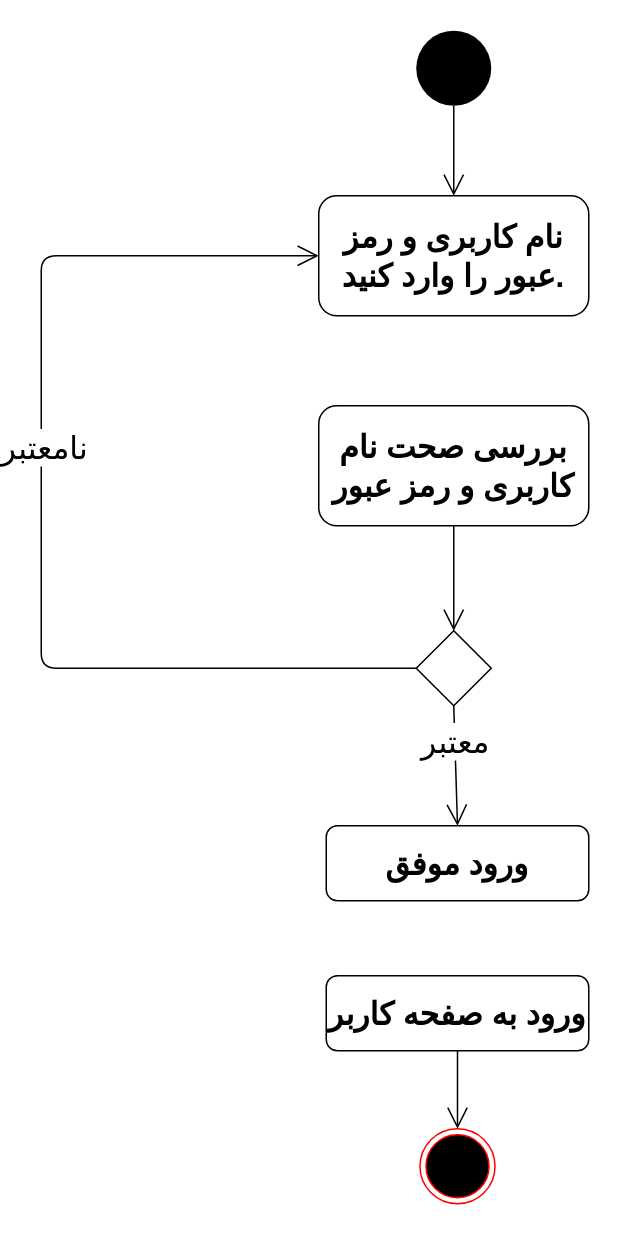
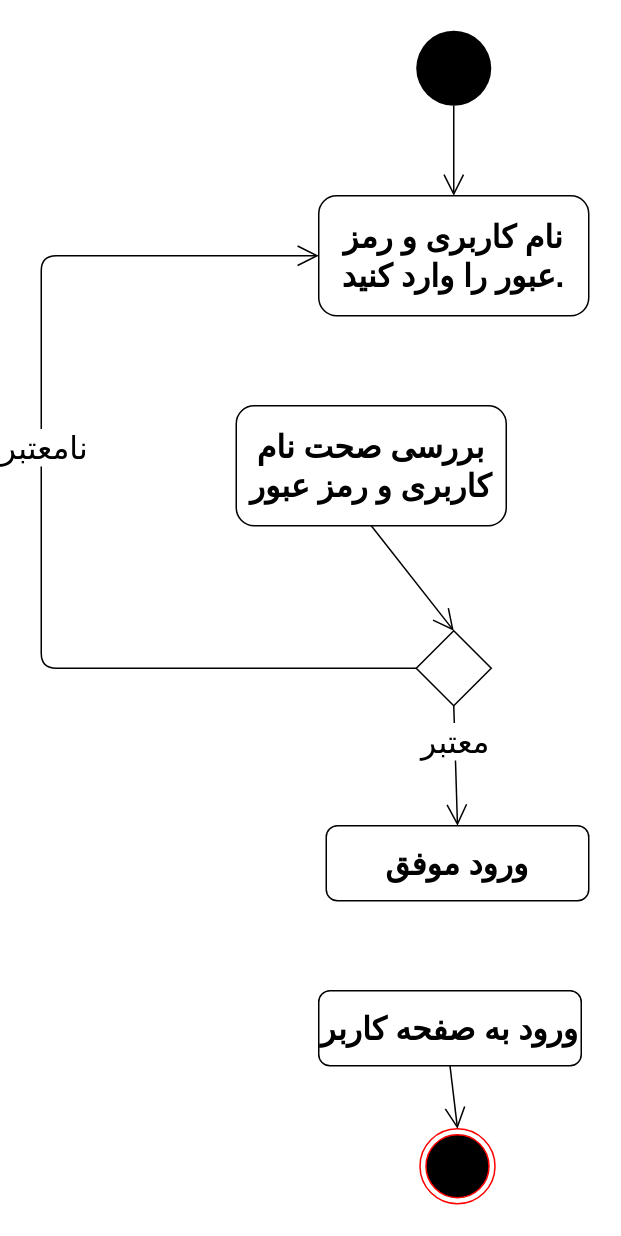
(454, 466) -> (371, 466)
(458, 1013) -> (450, 1028)
